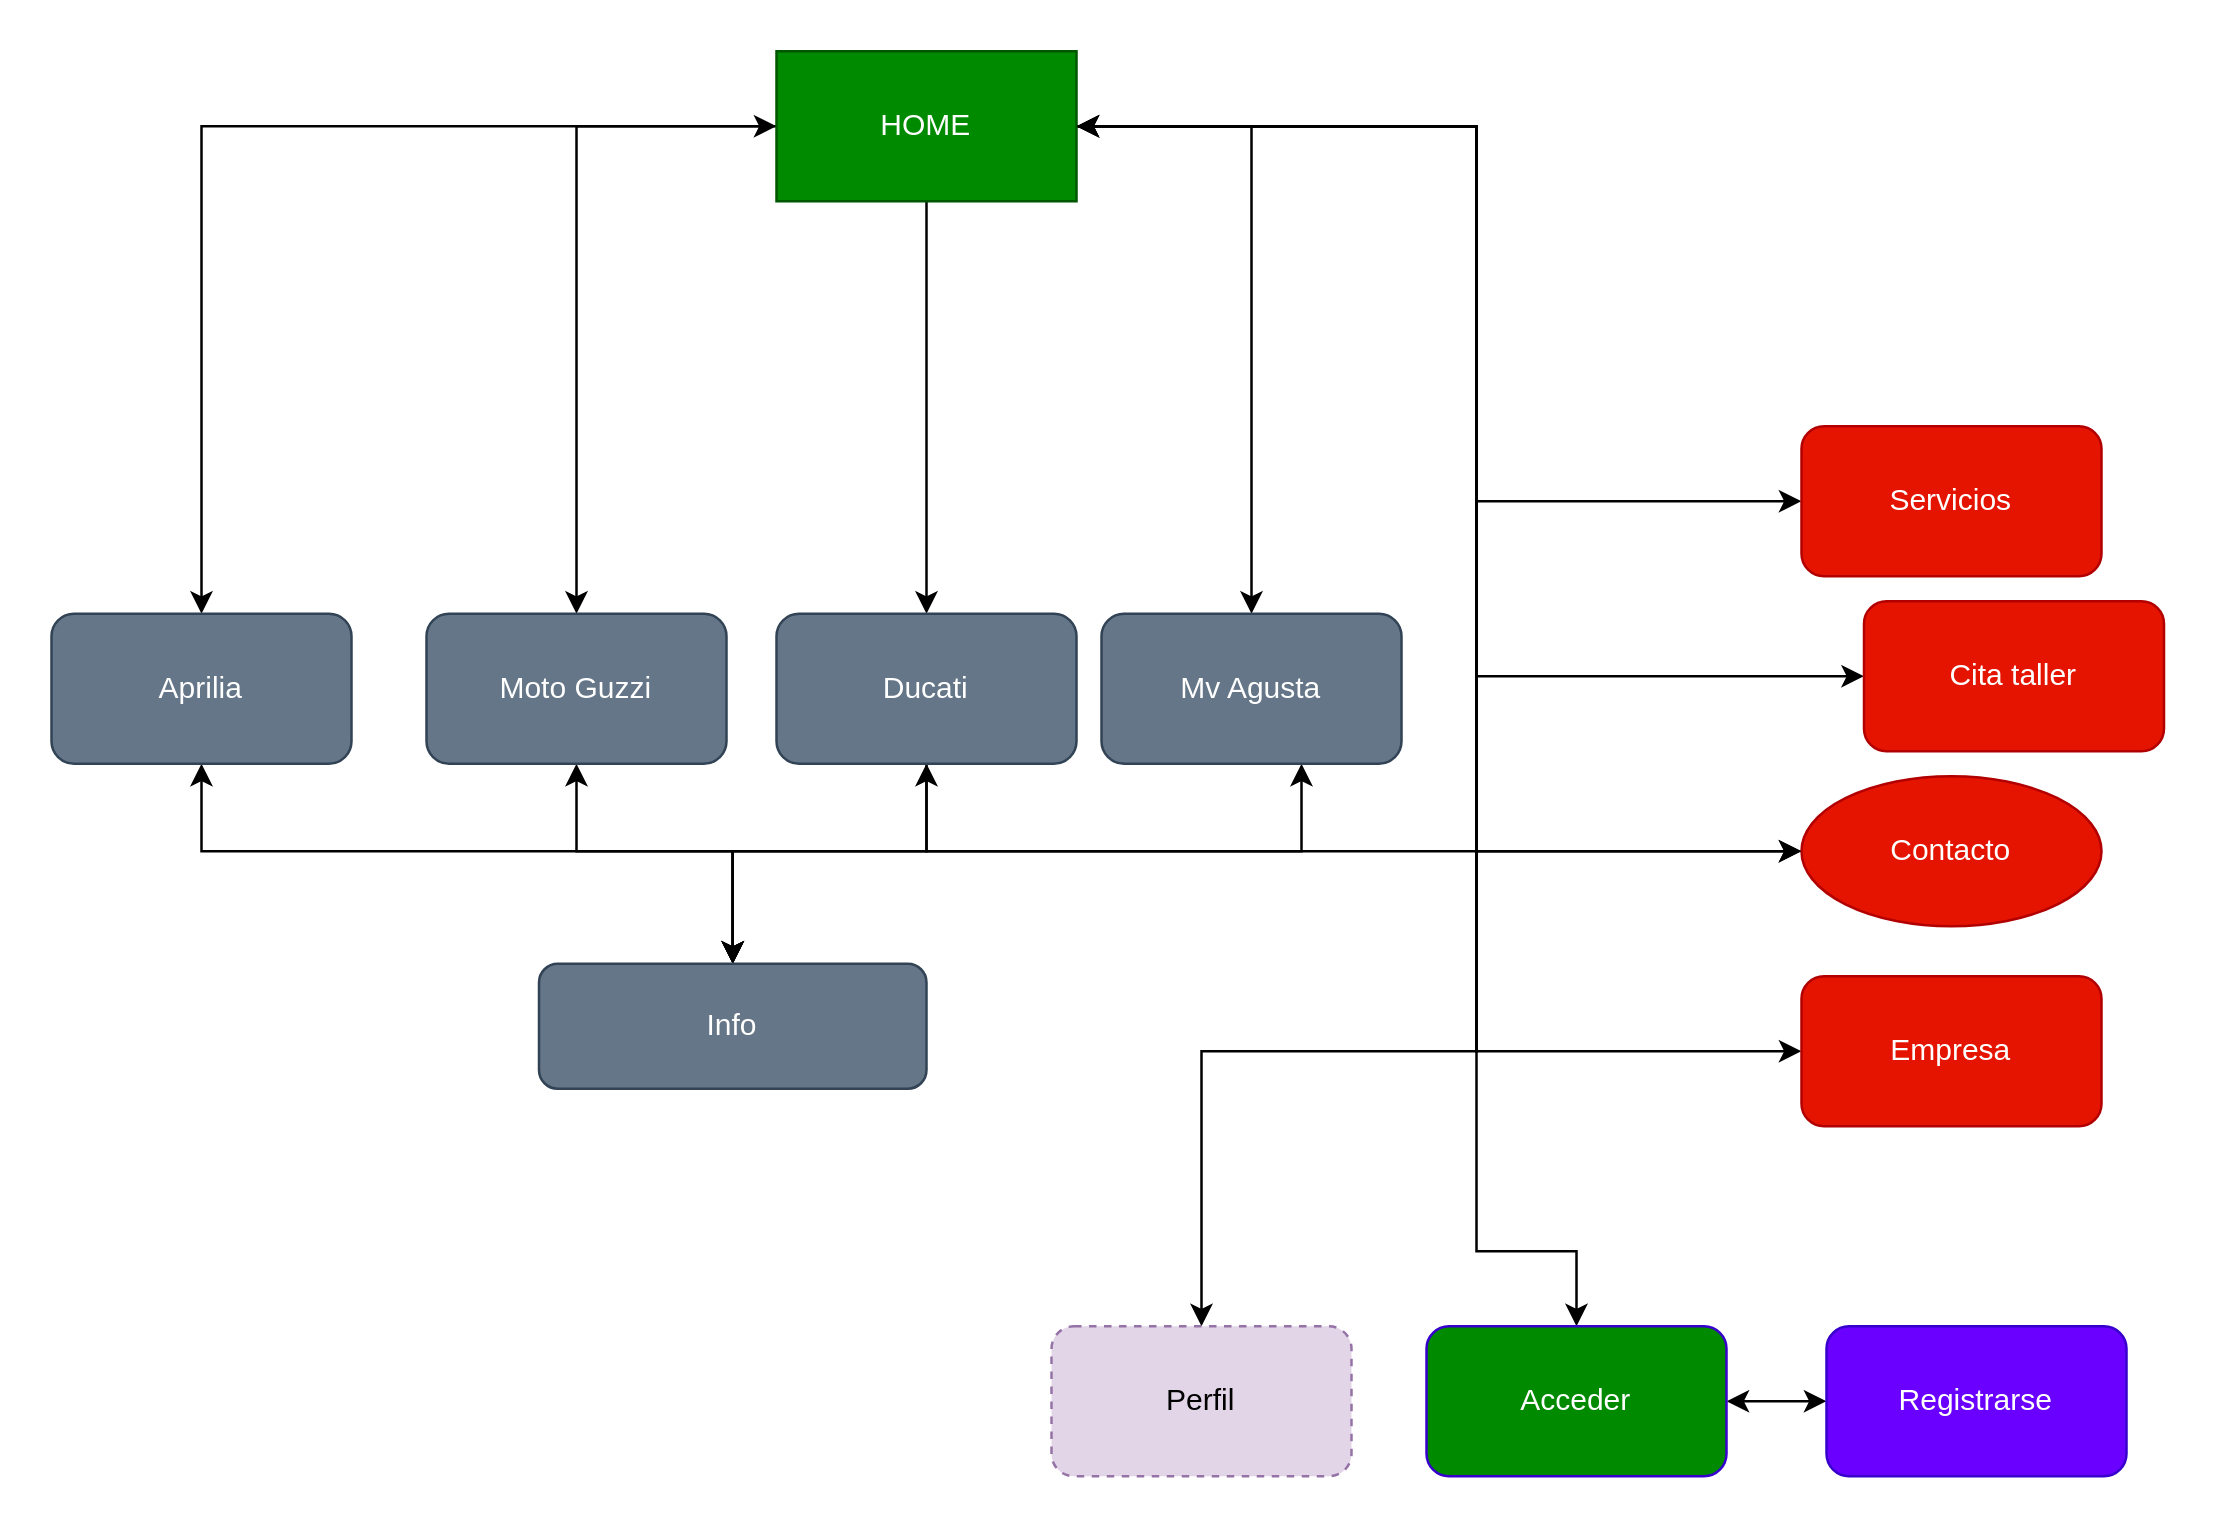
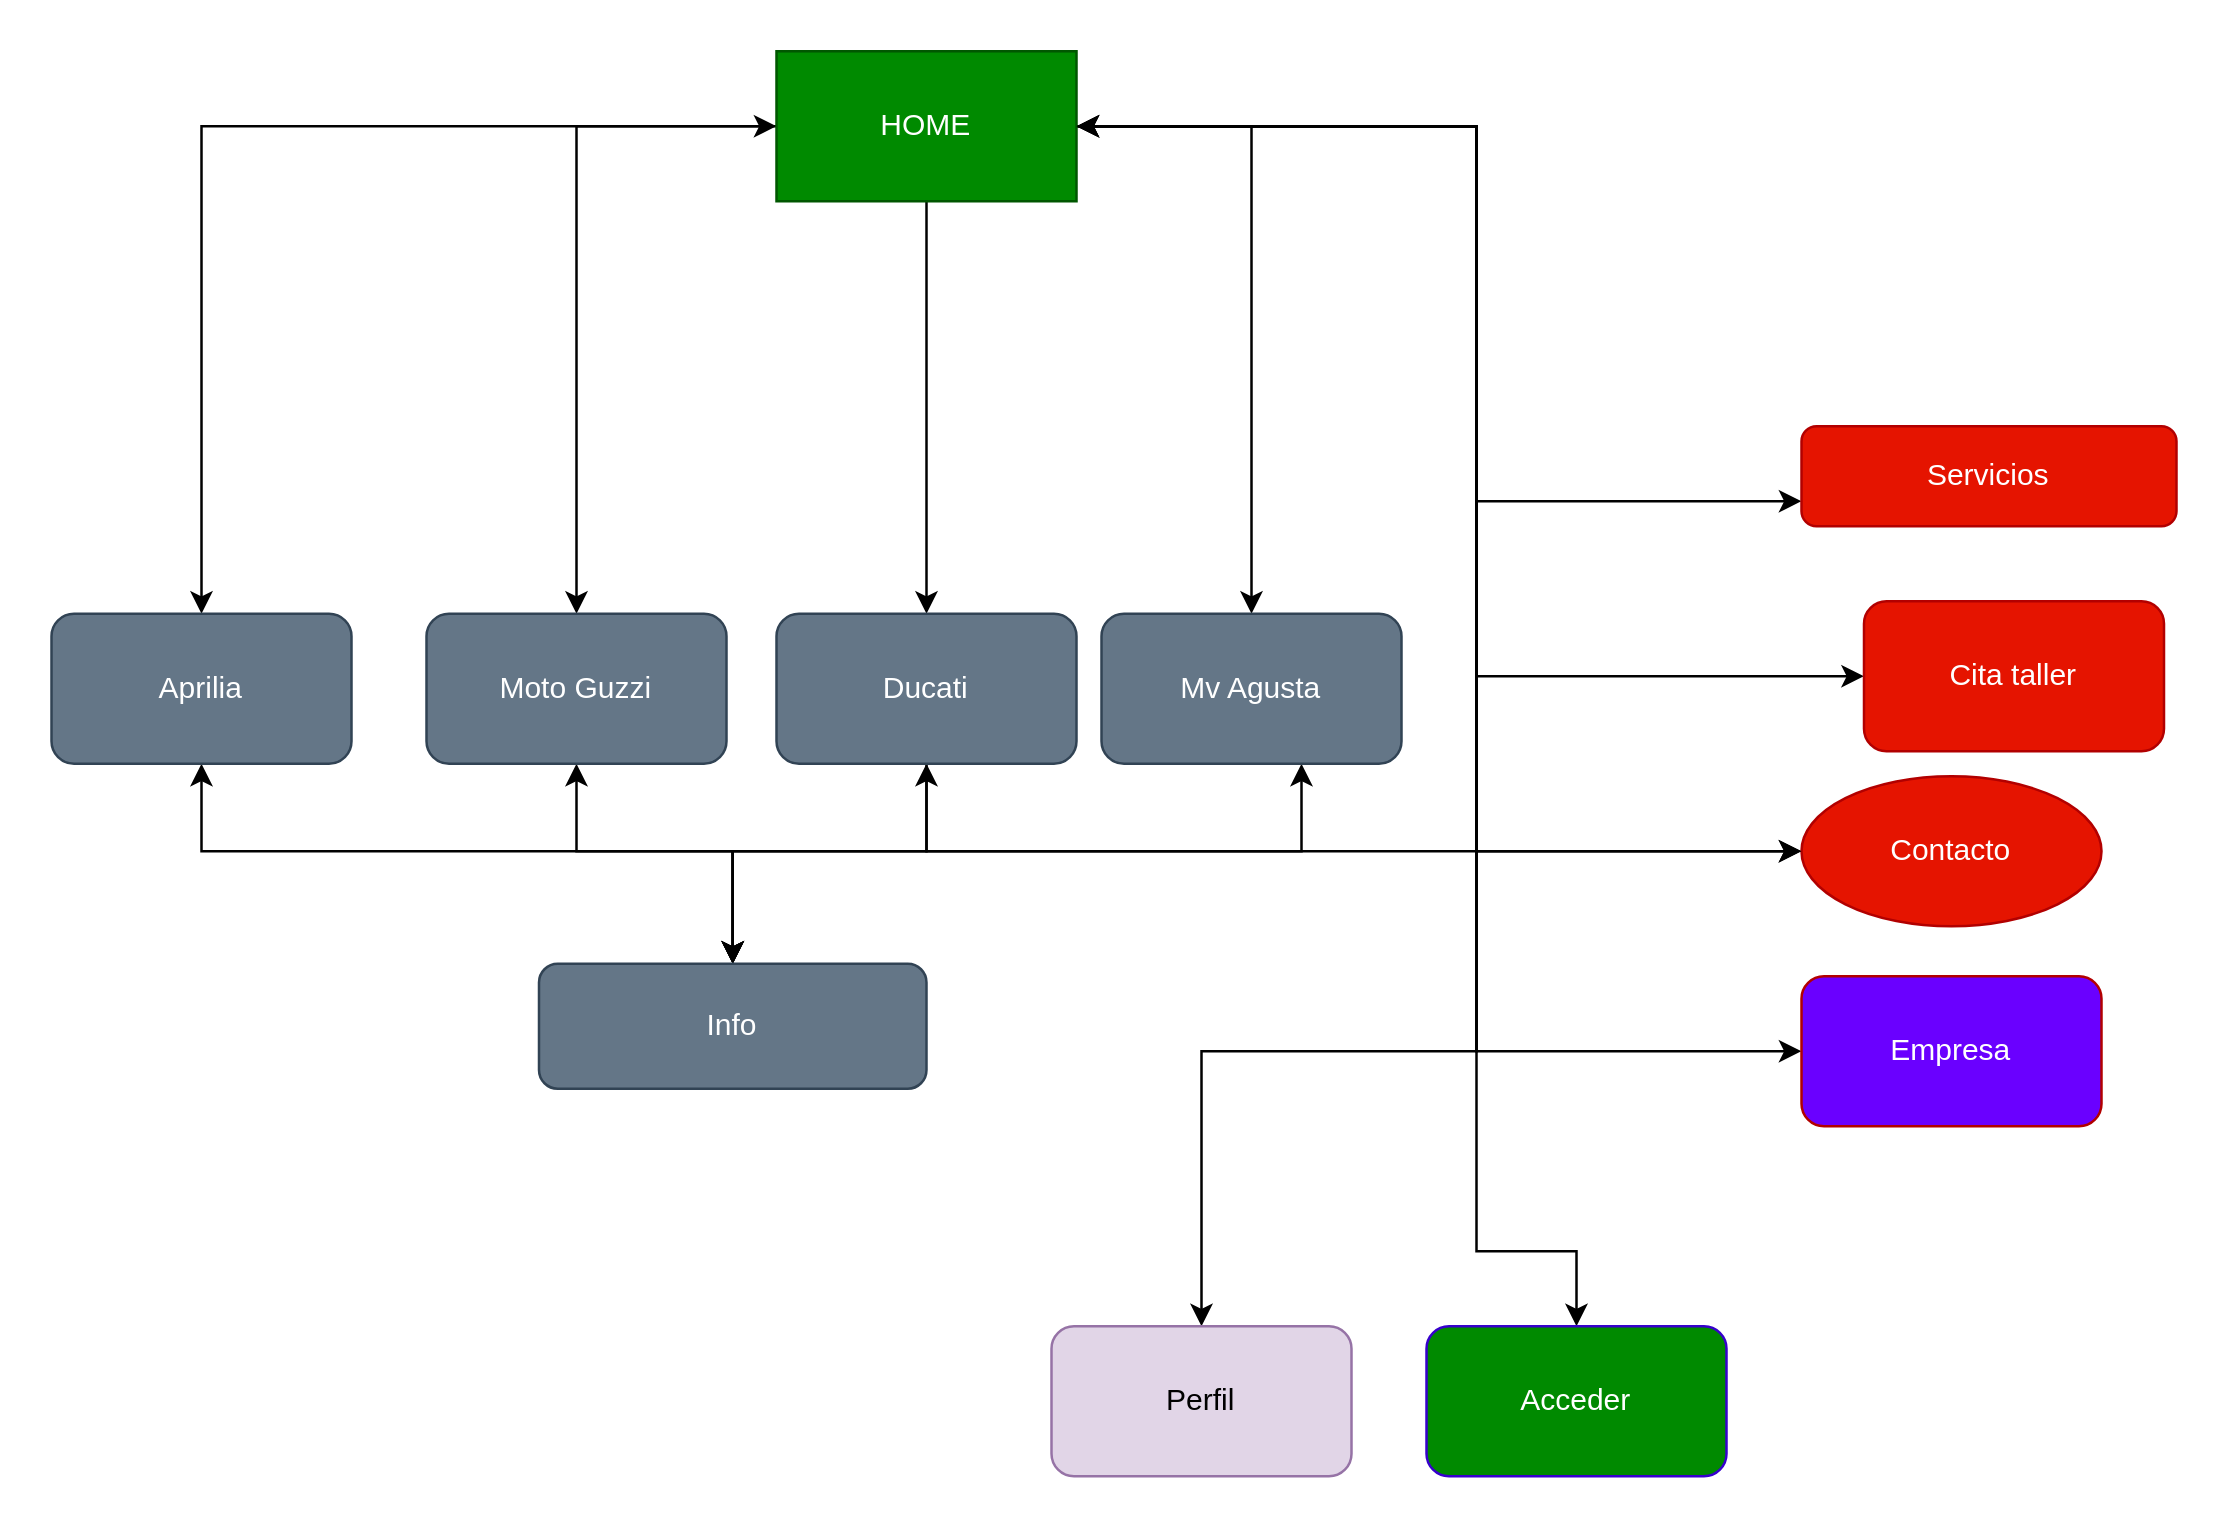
(1951, 501) -> (1989, 476)
(1951, 1051) -> (1951, 1051)
(1201, 1401) -> (1201, 1401)
(1776, 1401) -> none
(1976, 1401) -> none
